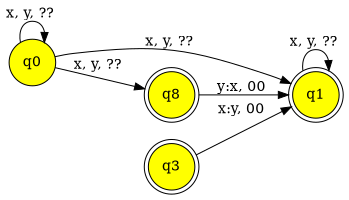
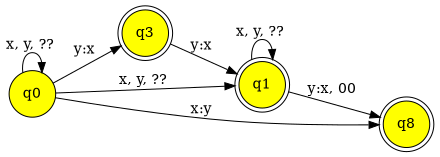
(100, 65) -> (204, 110)
none -> (83, 67)
(239, 95) -> (330, 103)
(244, 110) -> (204, 46)
